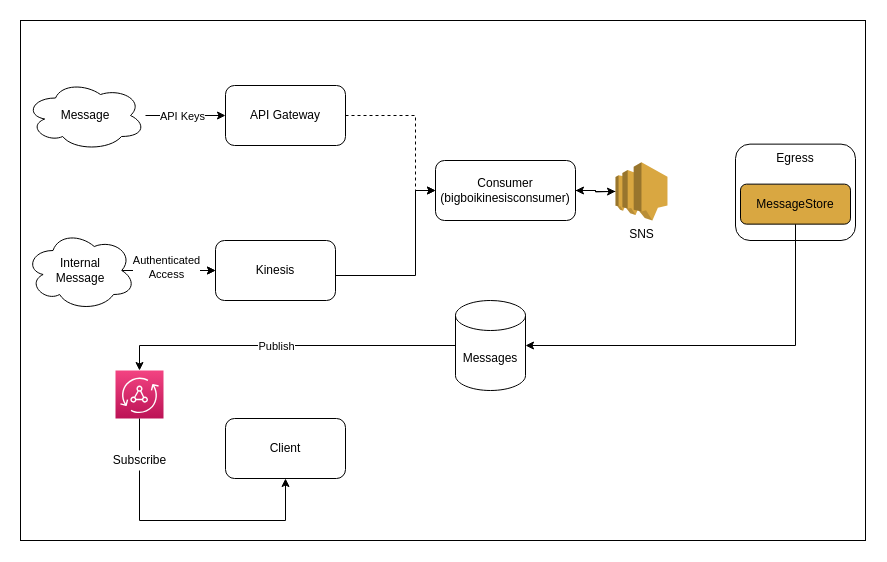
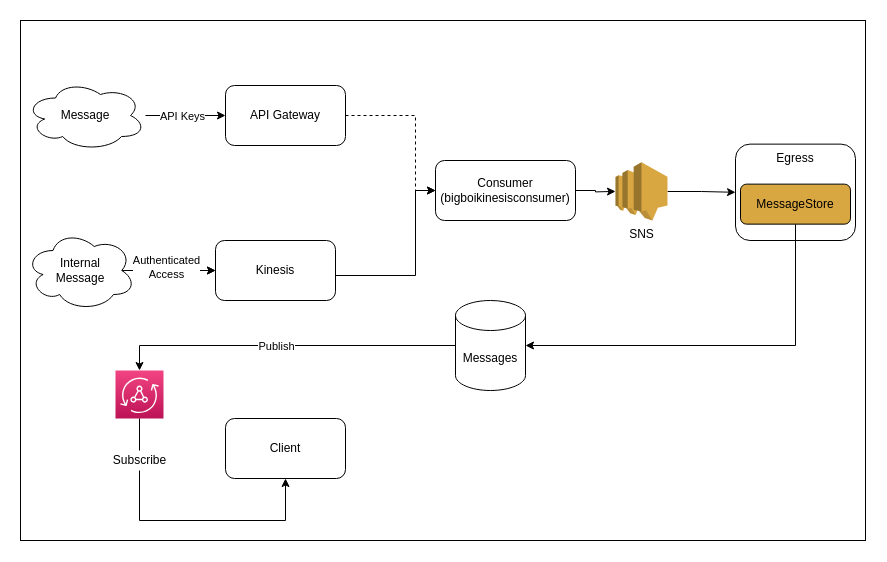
(614, 192) -> (697, 192)
